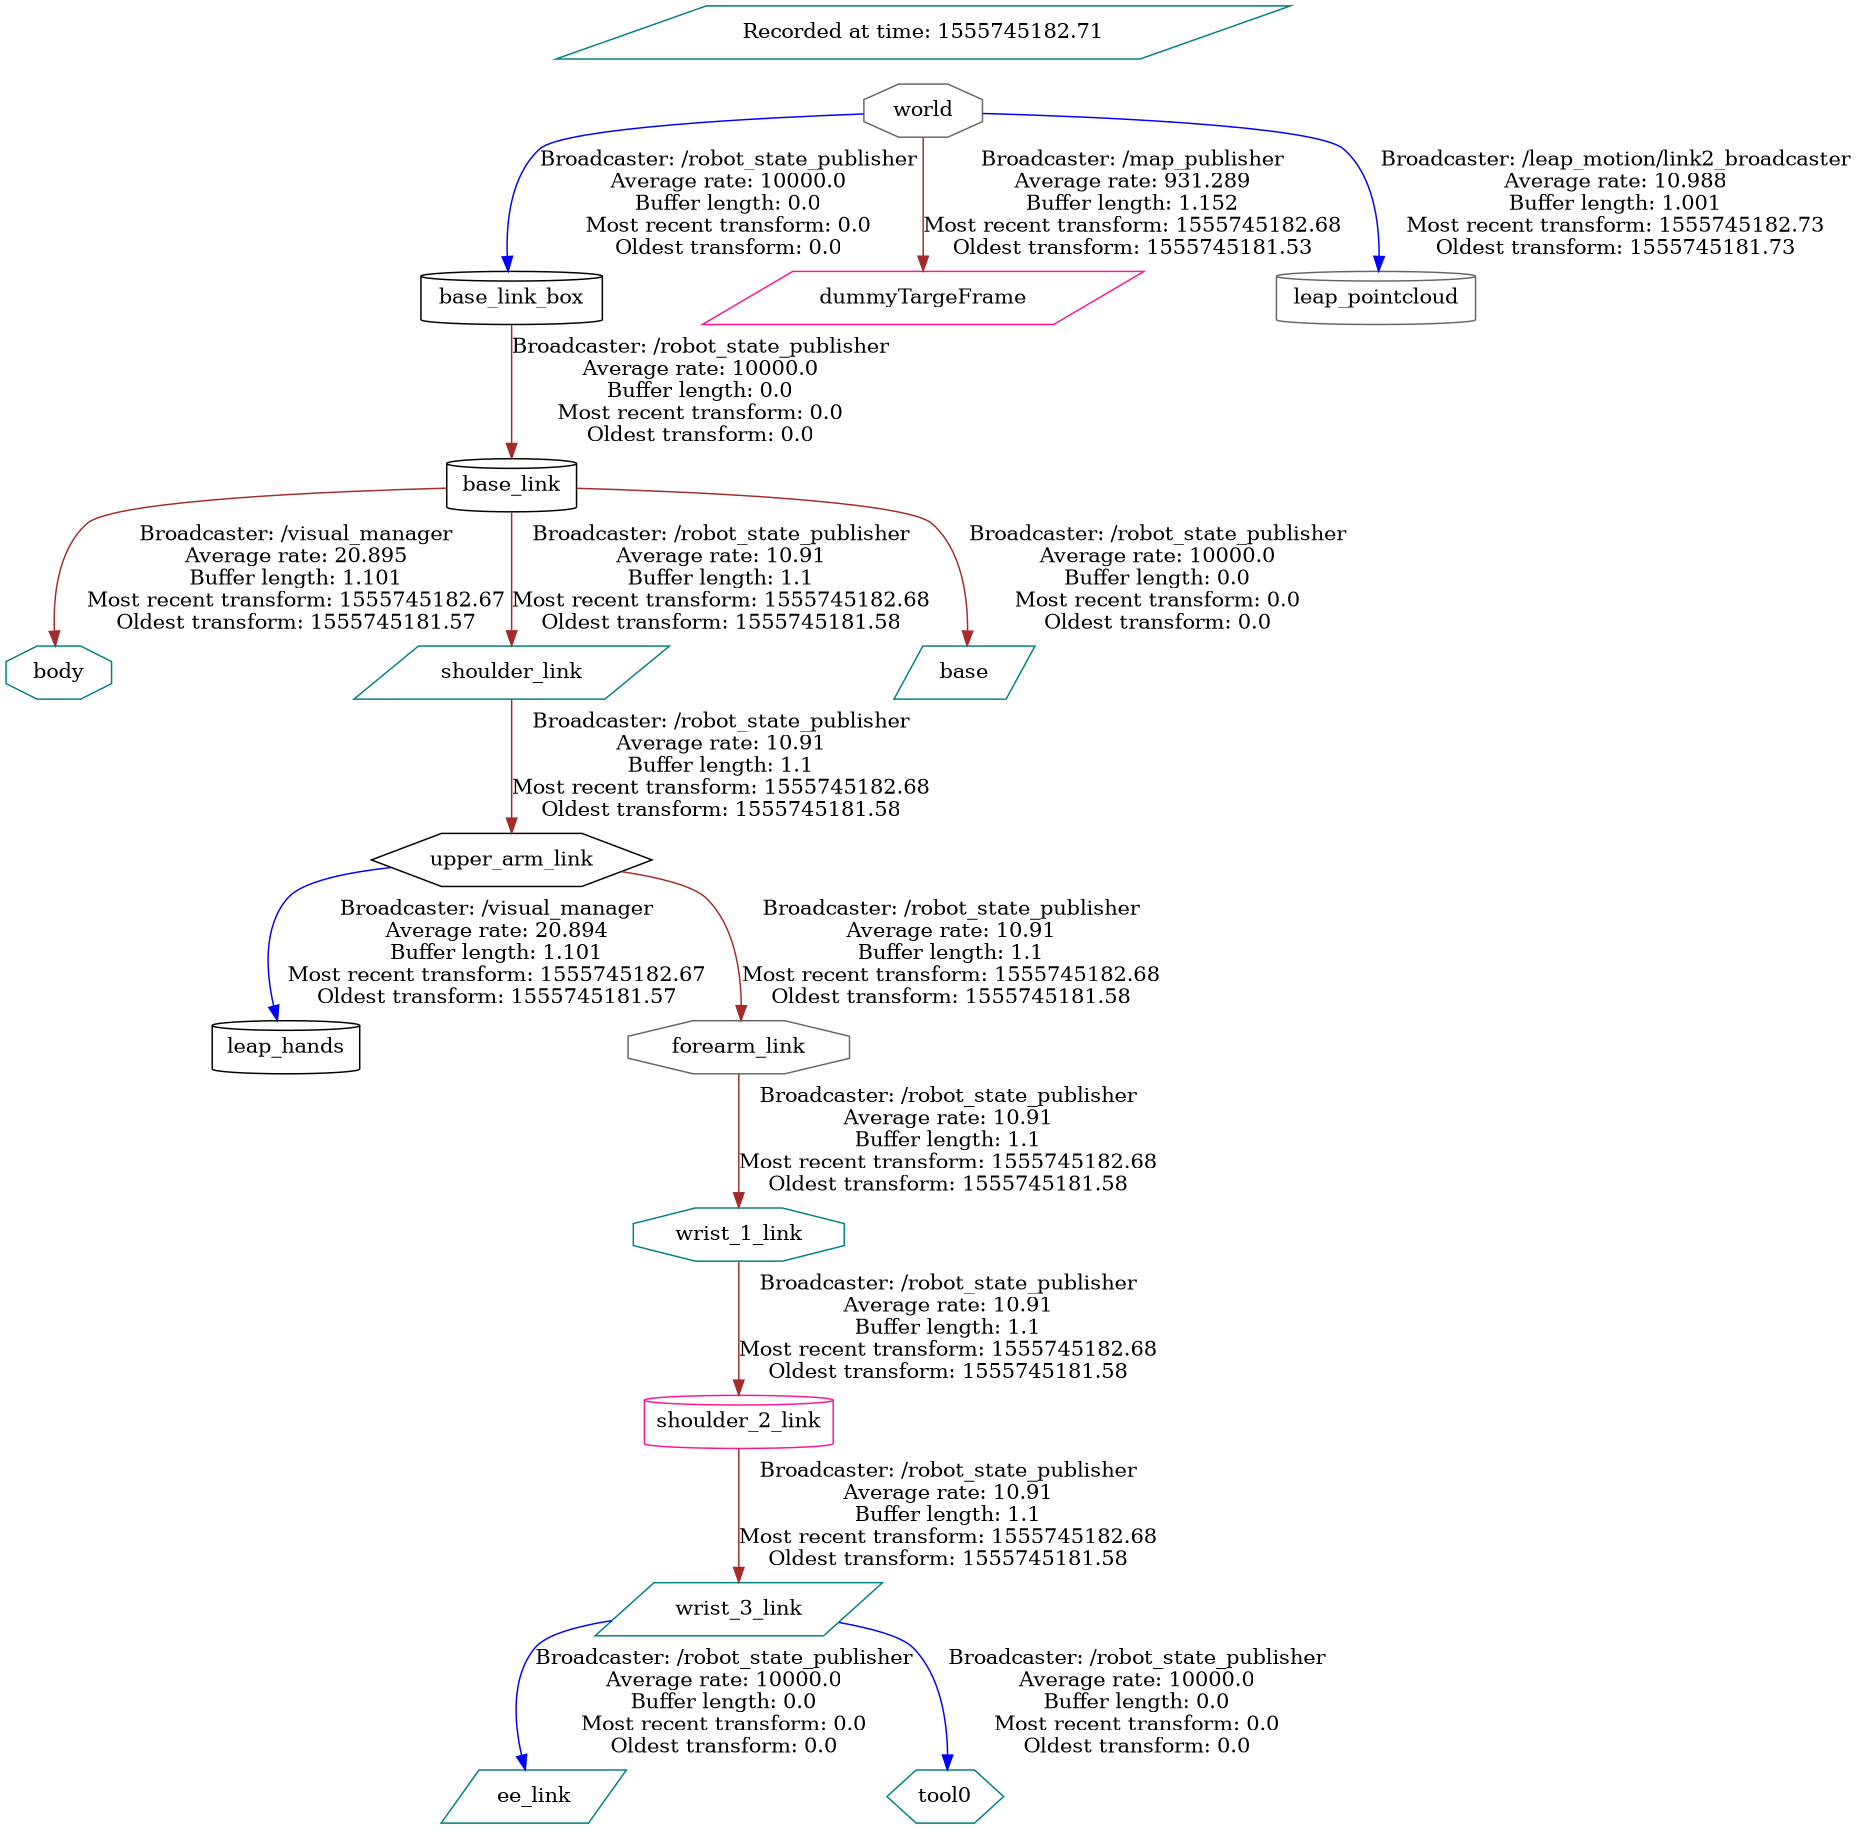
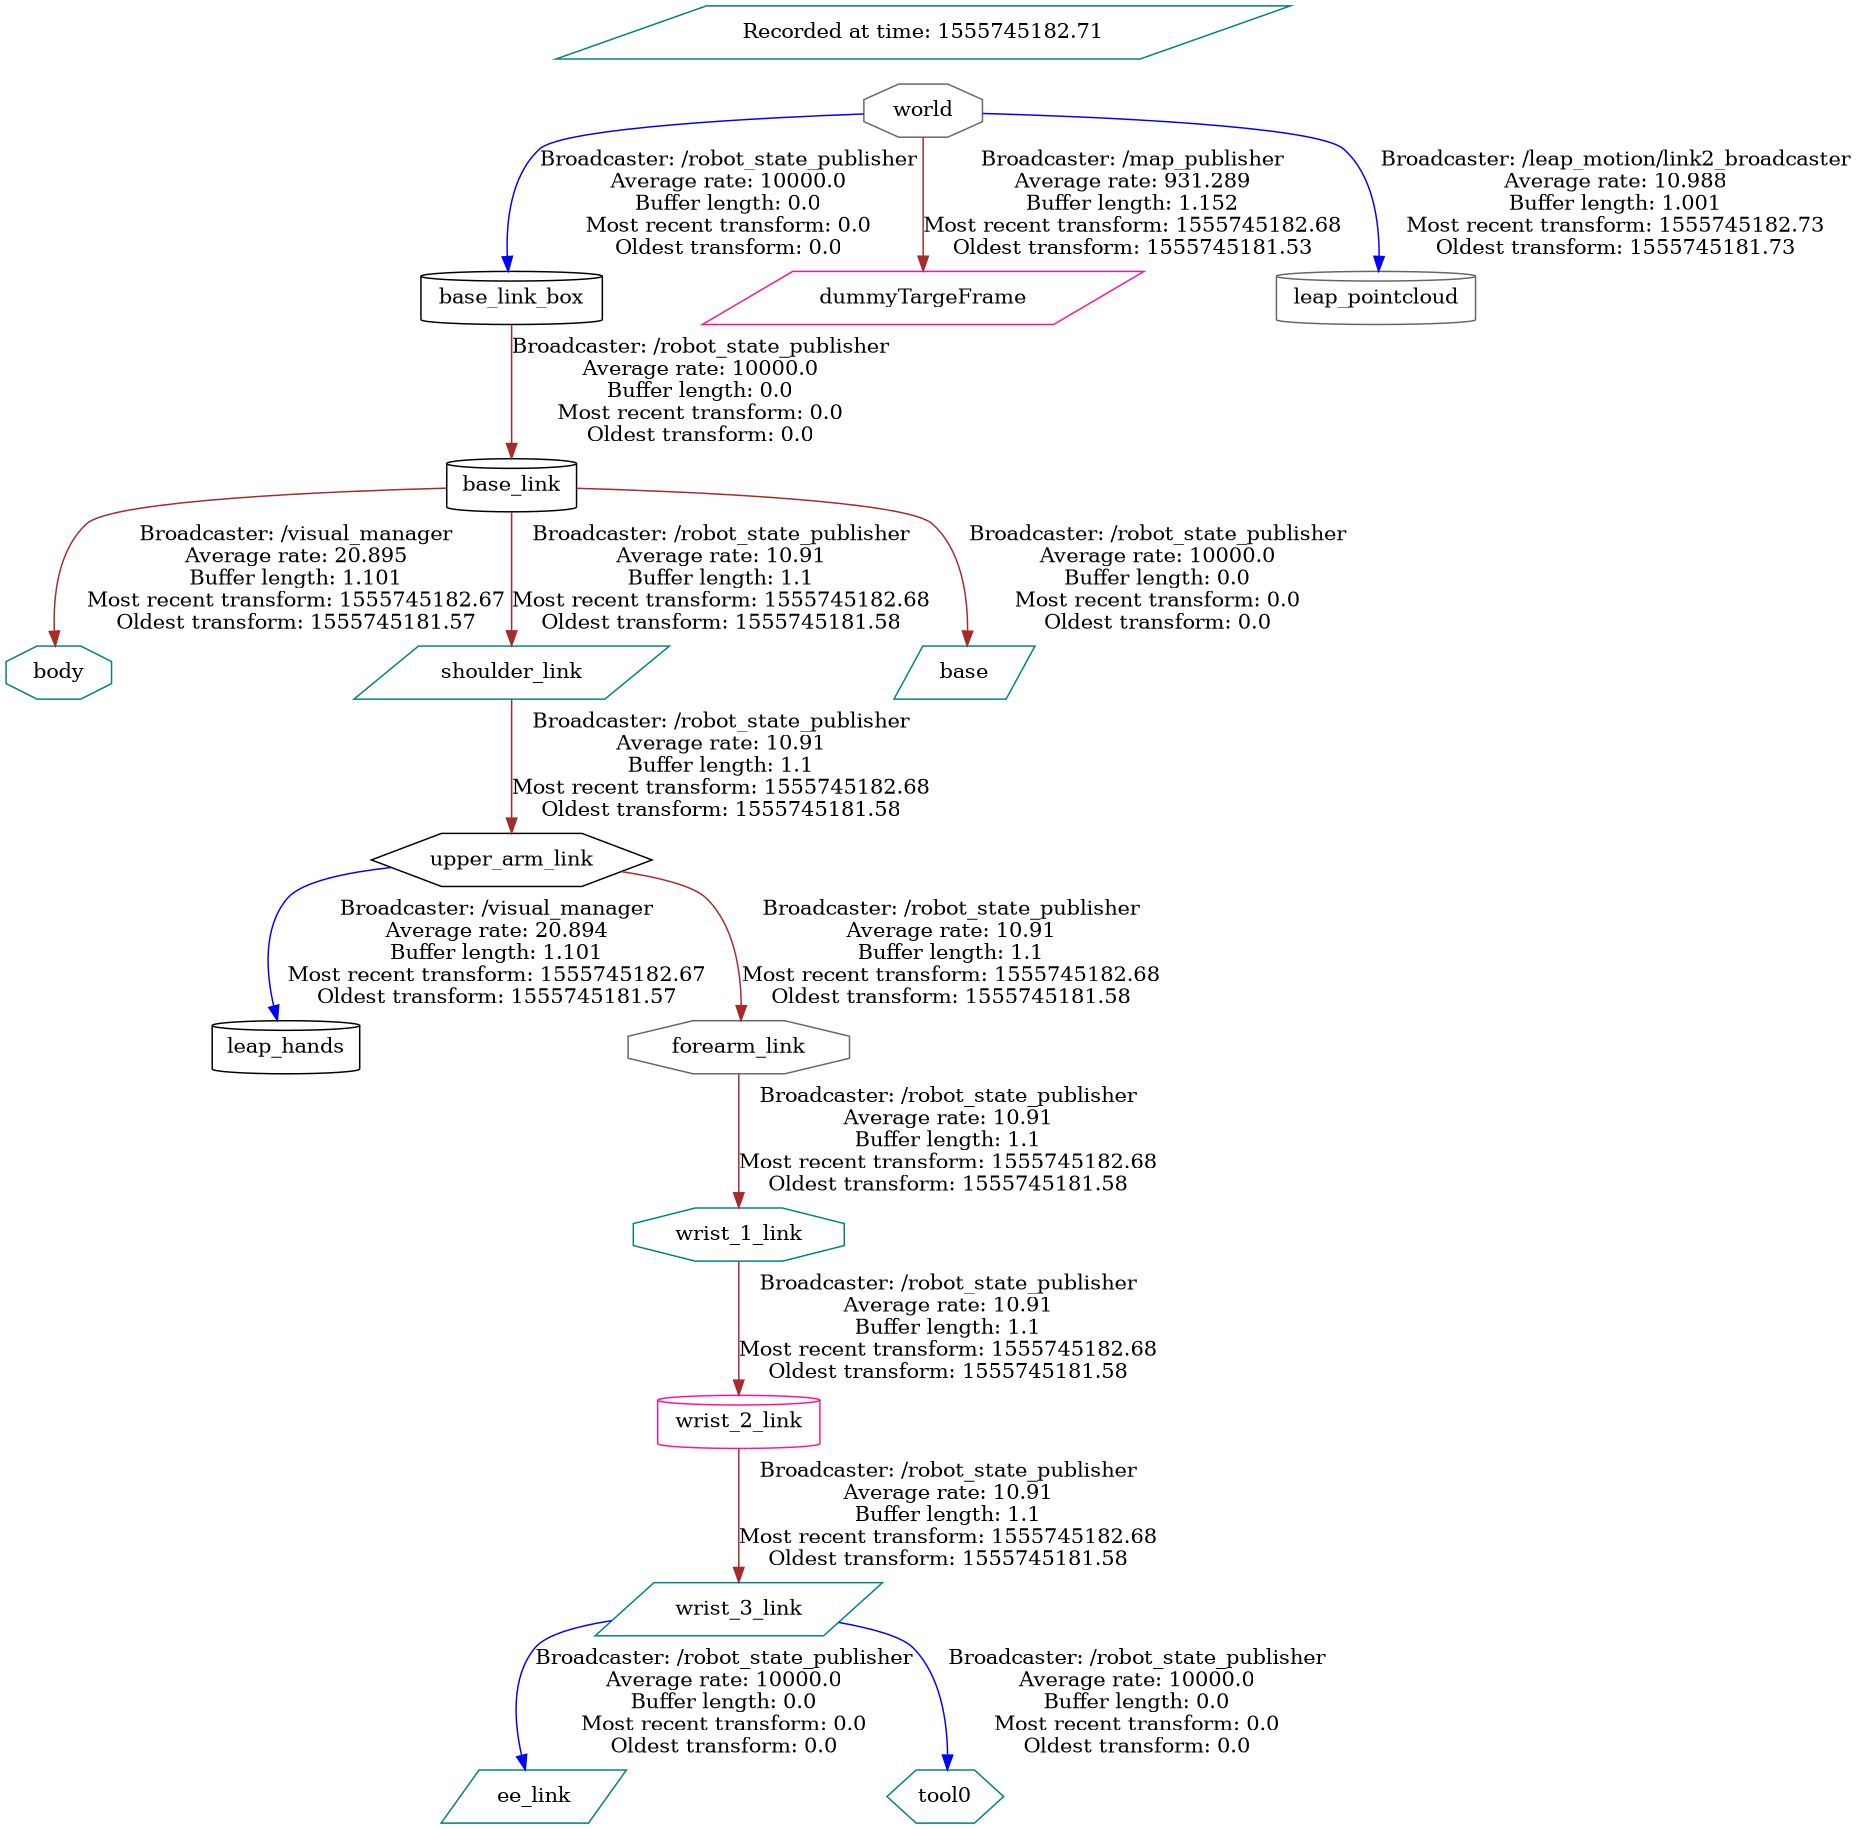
(739, 1422) -> (739, 1422)
